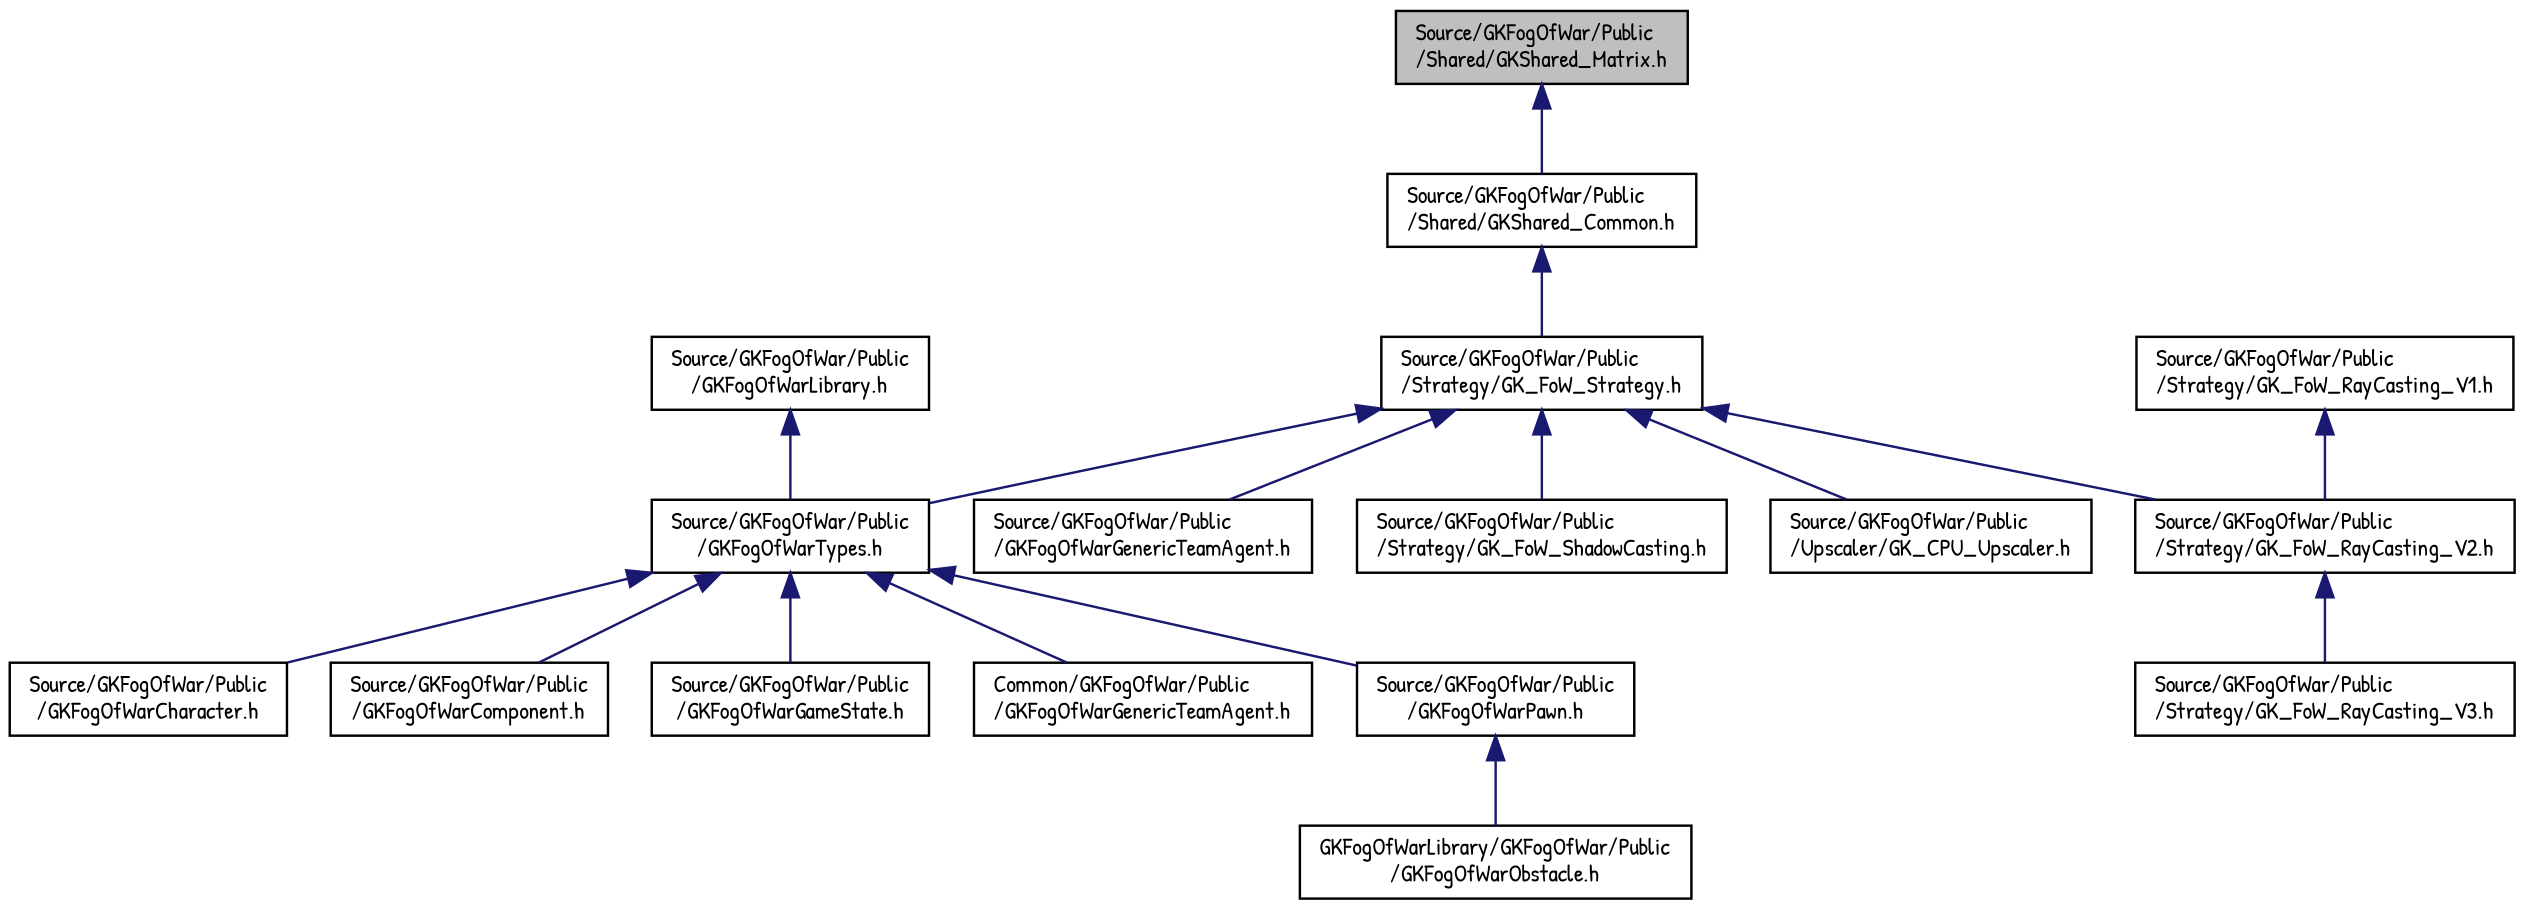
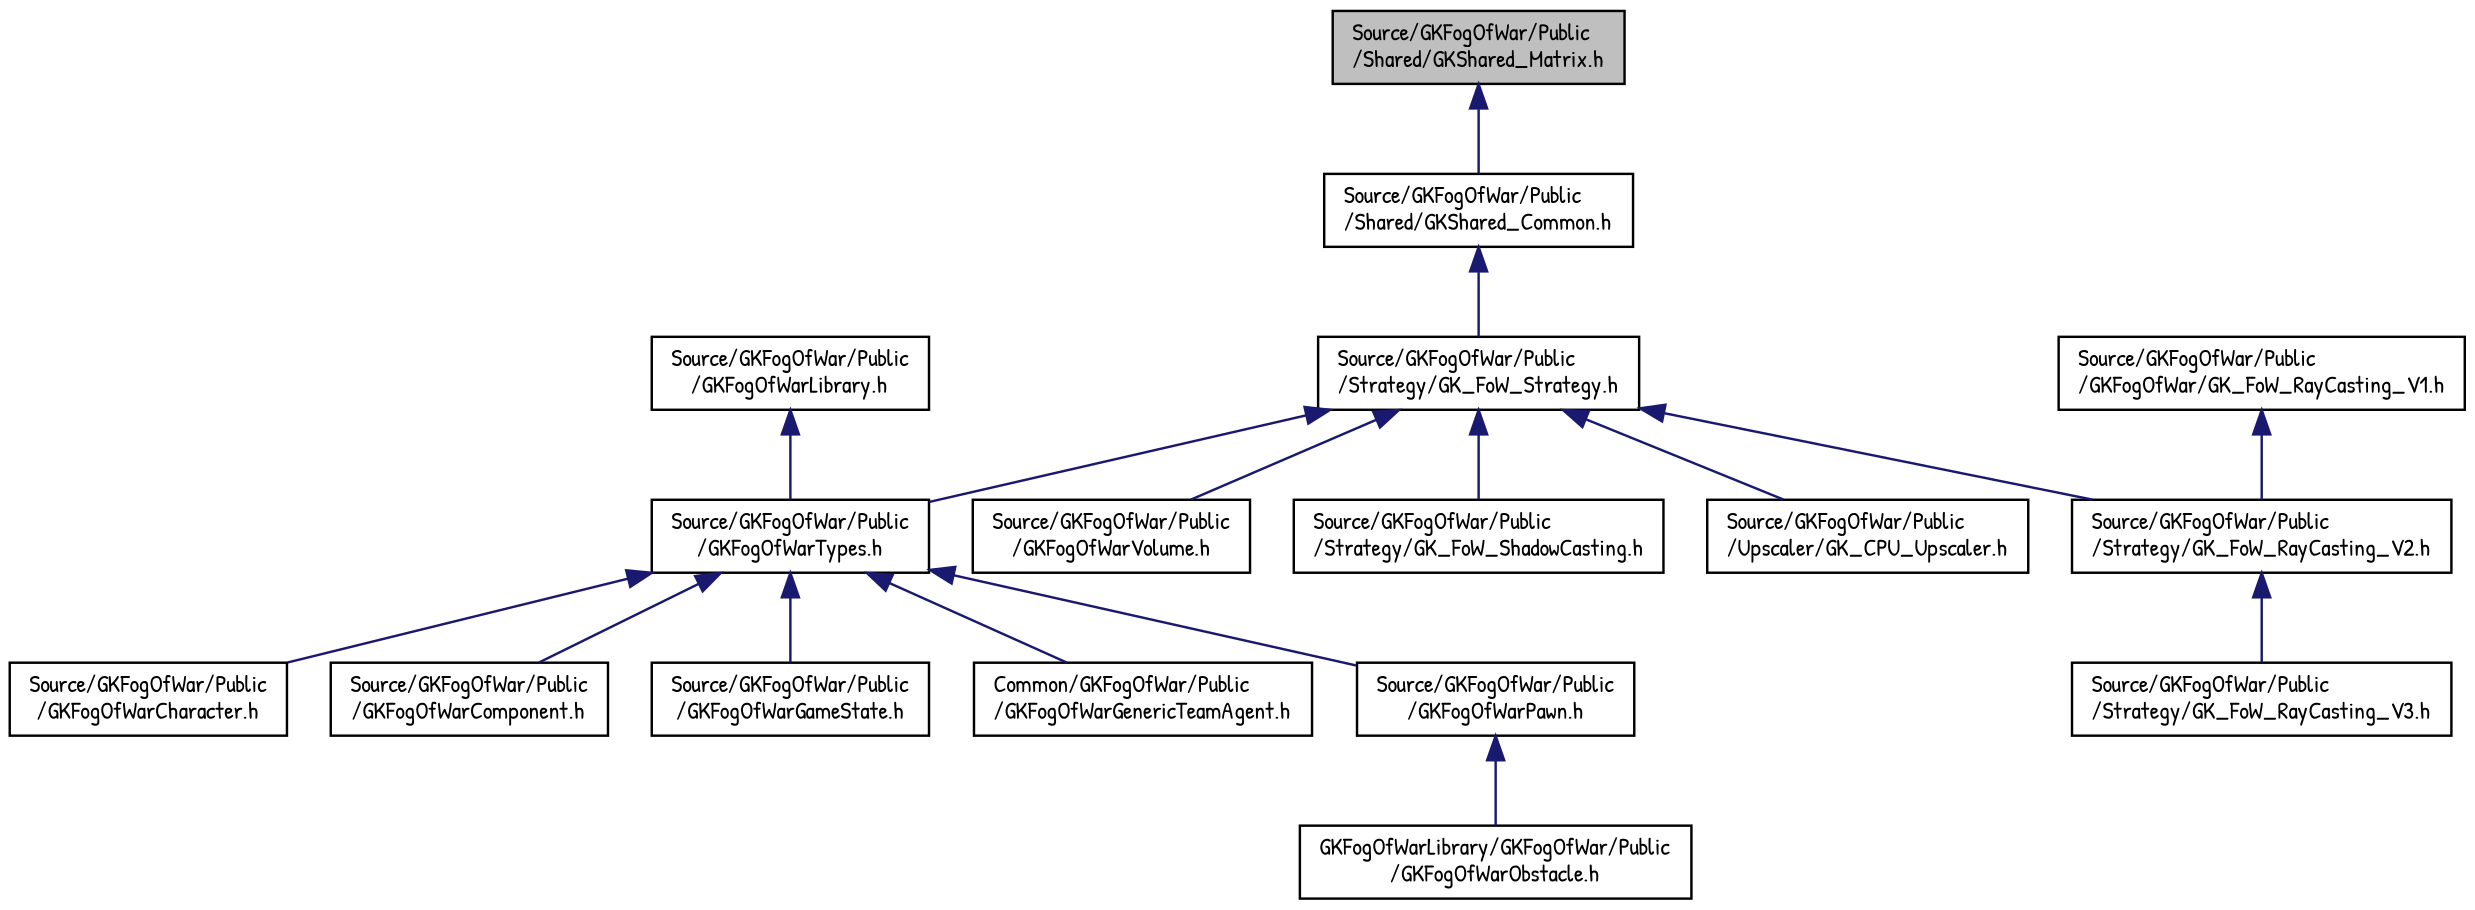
(2325, 373) -> (2262, 373)
(1143, 536) -> (1111, 536)
